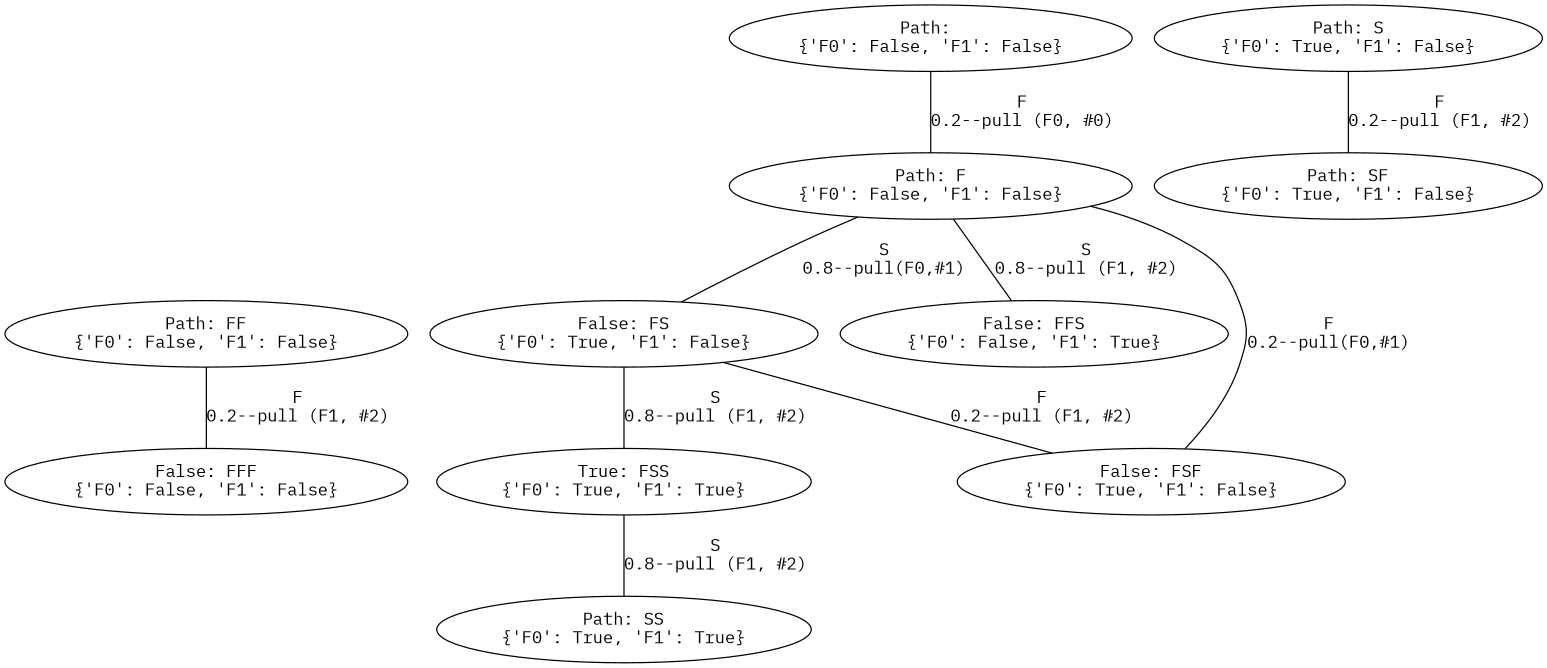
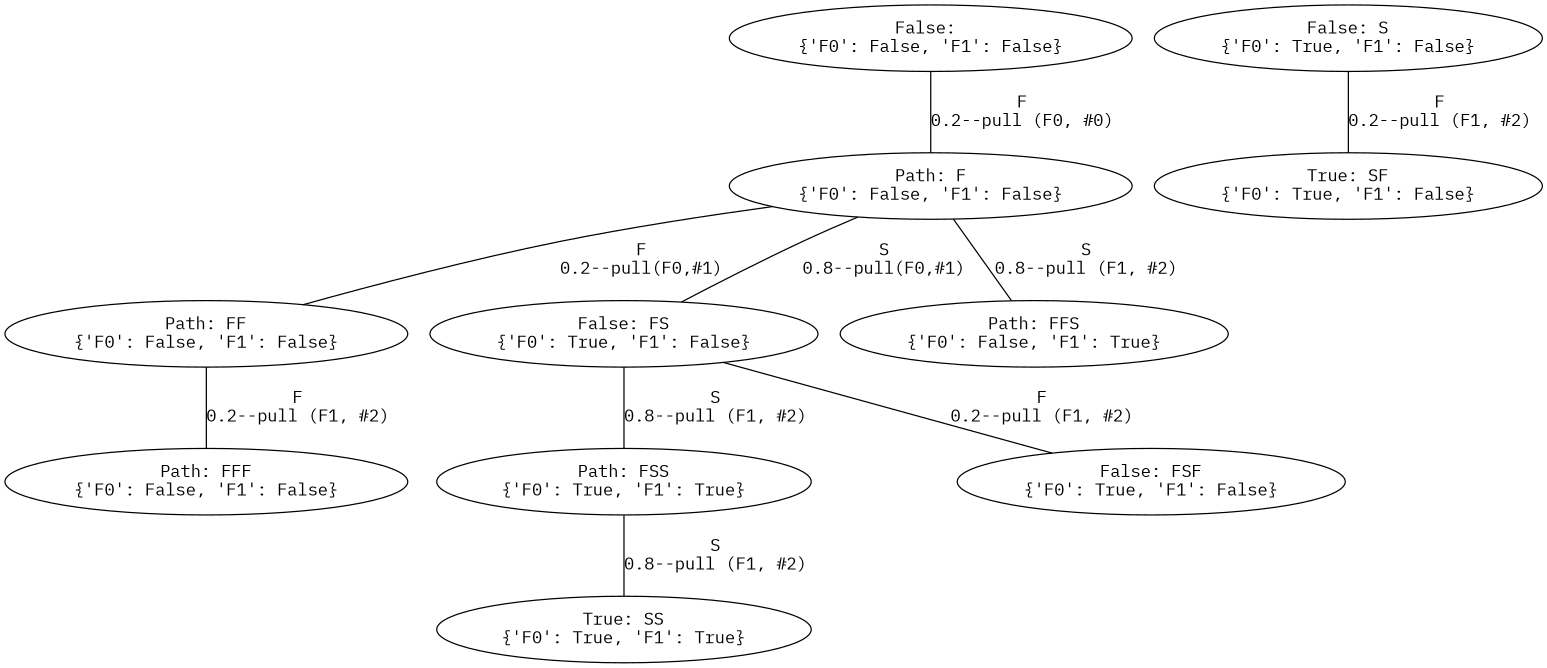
(931, 38) -> (931, 38)
(1348, 38) -> (1348, 38)
(1348, 186) -> (1348, 186)
(1236, 293) -> (536, 247)
(1034, 334) -> (1034, 334)
(206, 482) -> (206, 482)
(624, 482) -> (624, 482)
(624, 630) -> (624, 630)
